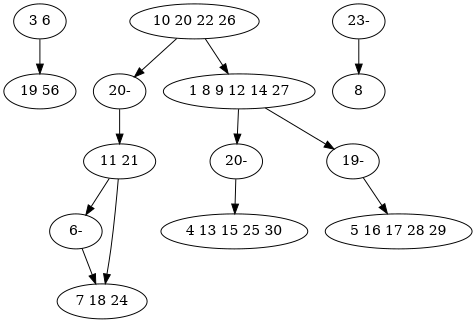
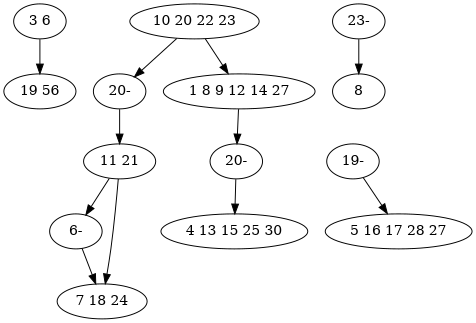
(194, 21) -> (194, 21)
(295, 126) -> none
(399, 231) -> (399, 231)
